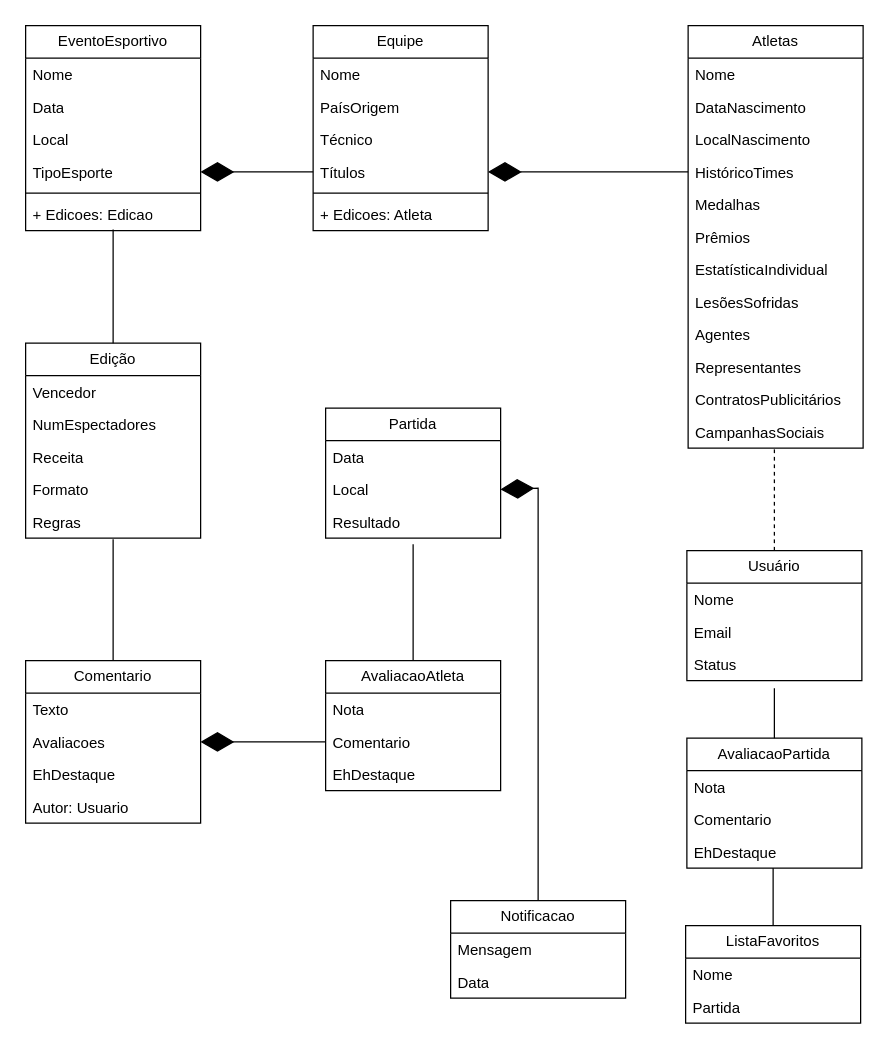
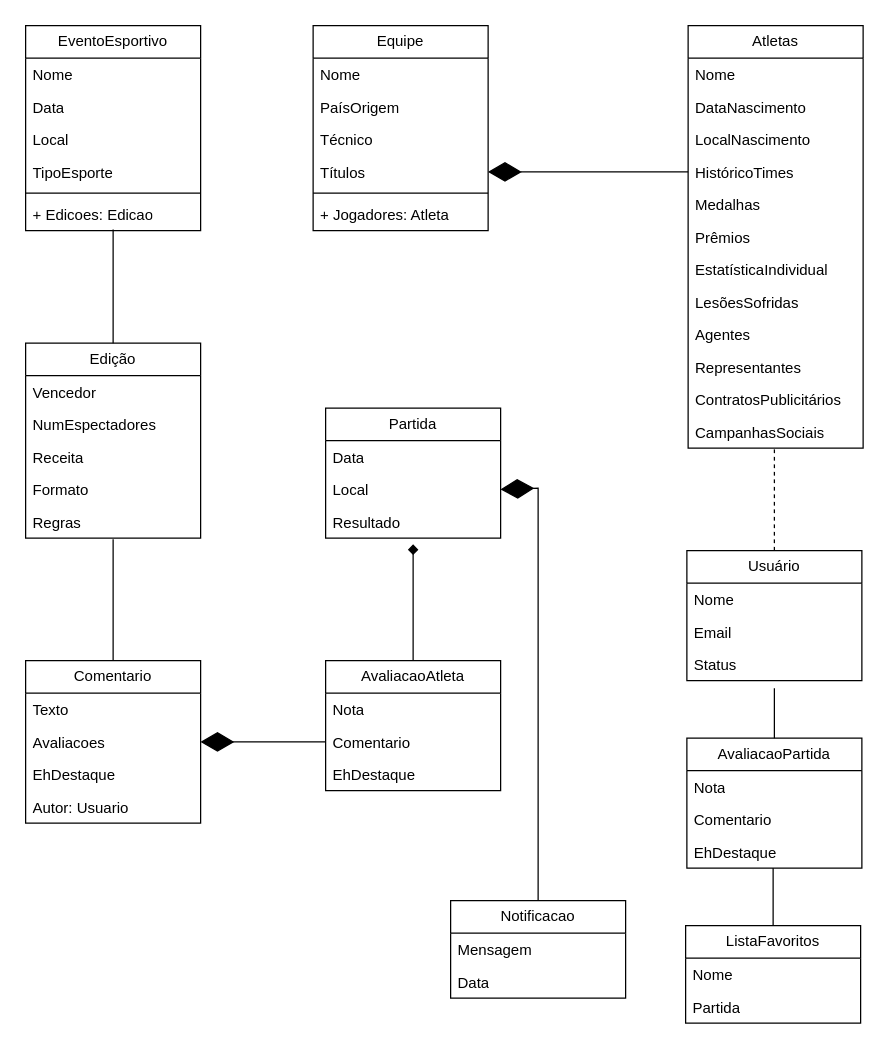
(273, 172) -> none
(382, 216) -> (393, 216)
(413, 550) -> (413, 555)
